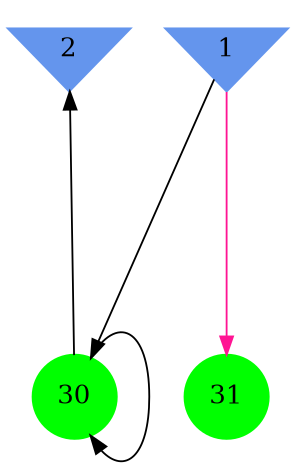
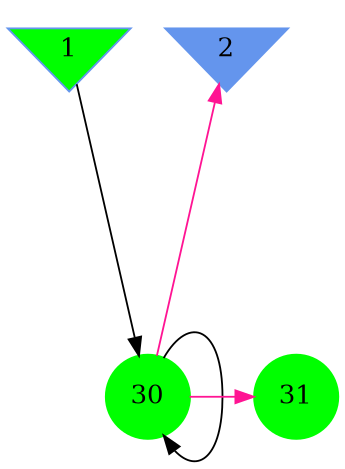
(227, 49) -> (69, 49)
(227, 214) -> (211, 397)
(72, 232) -> (186, 229)
